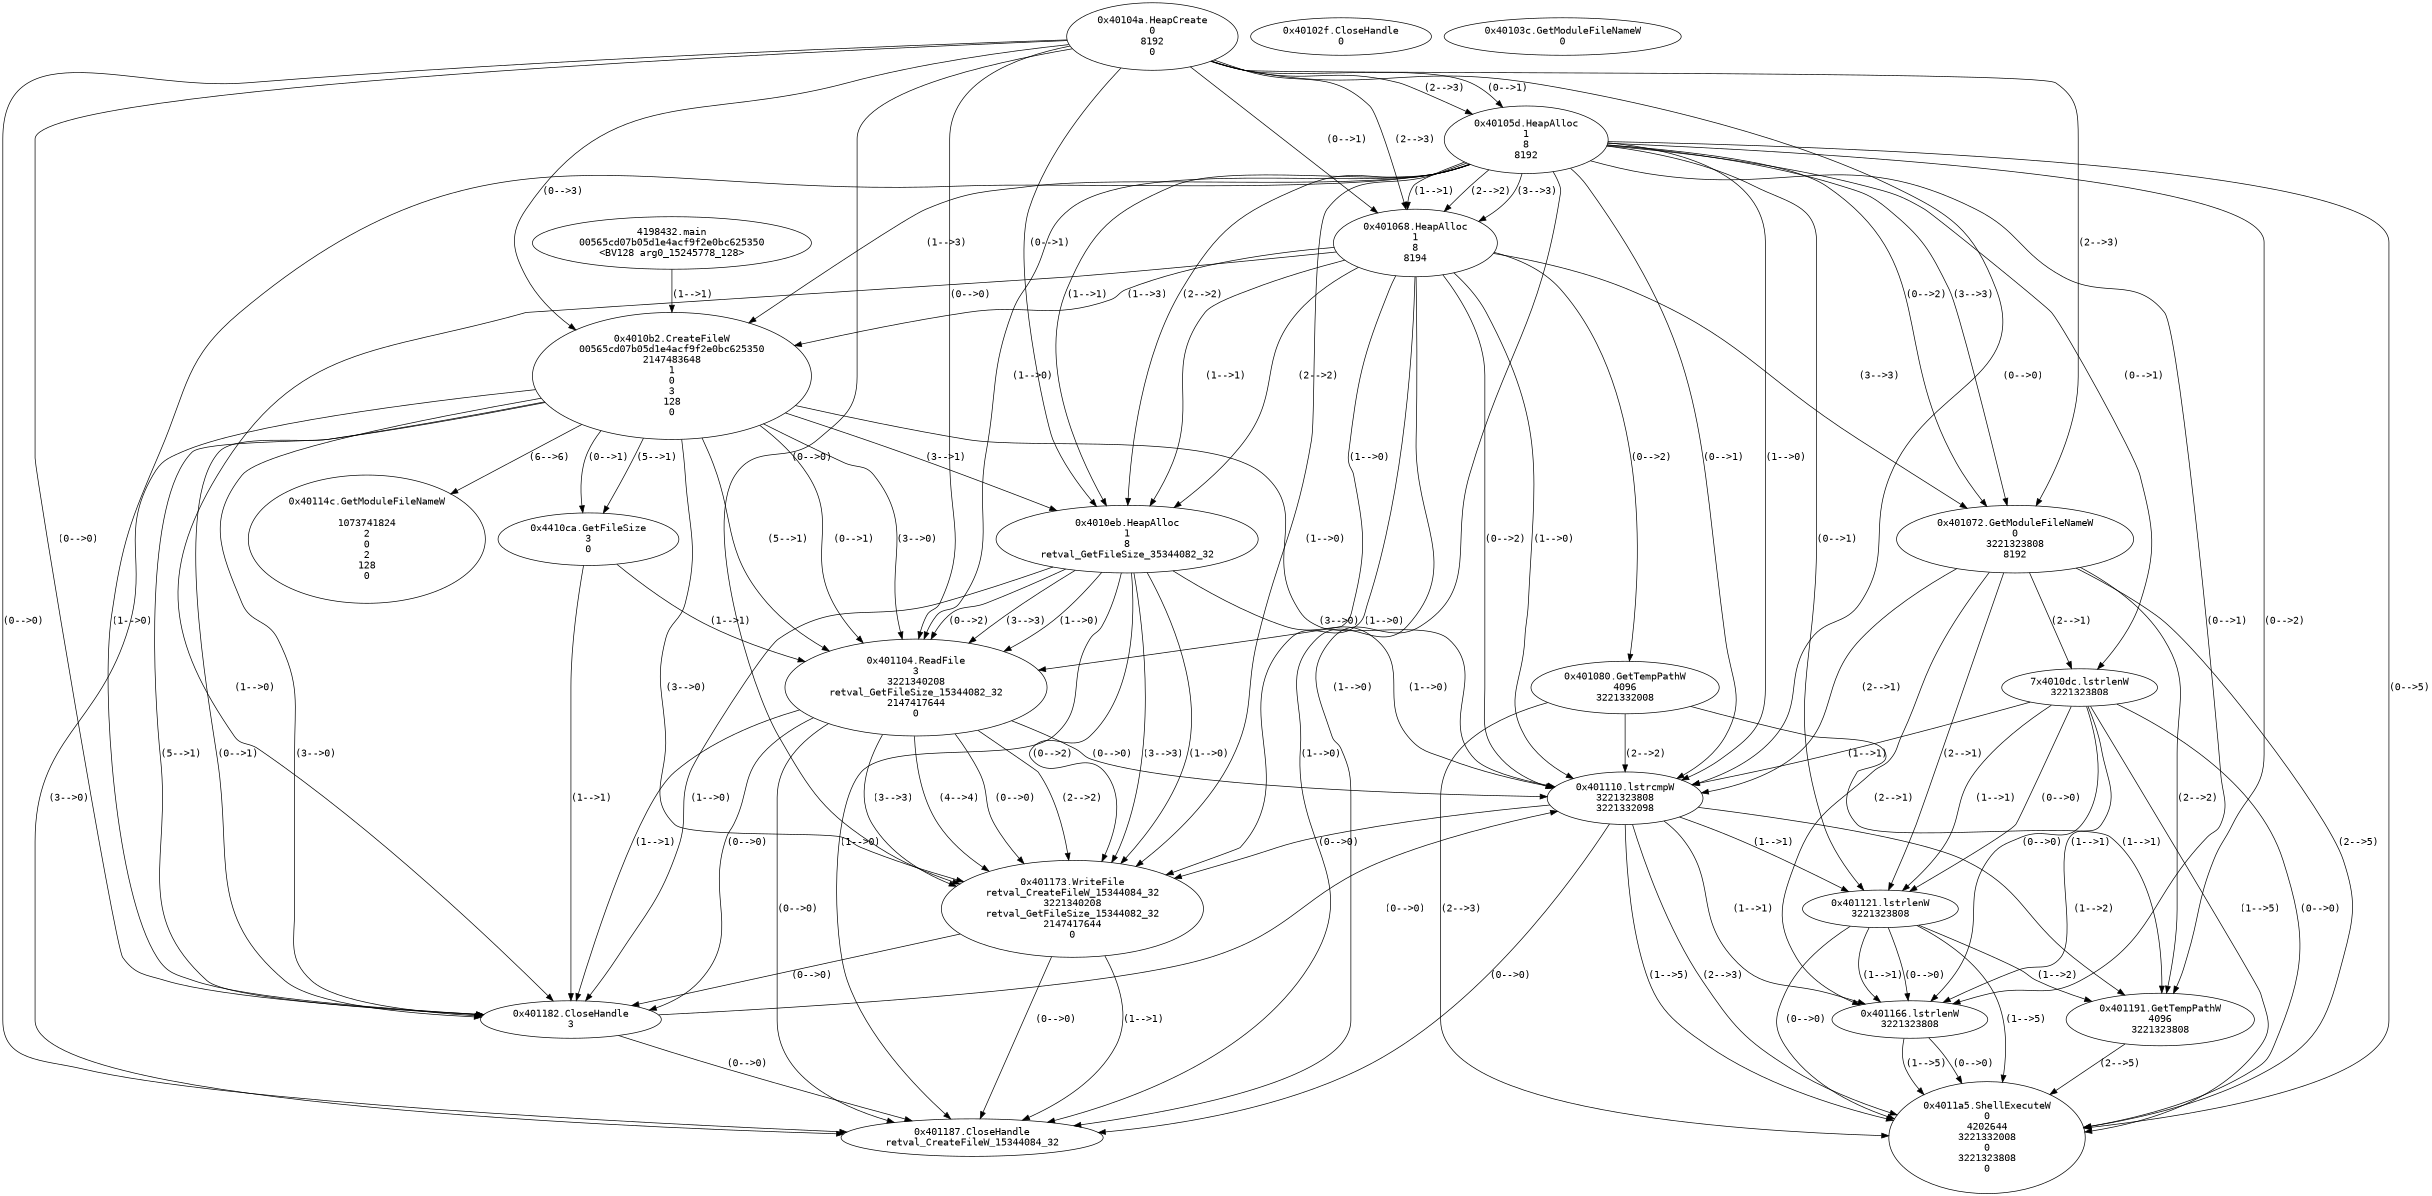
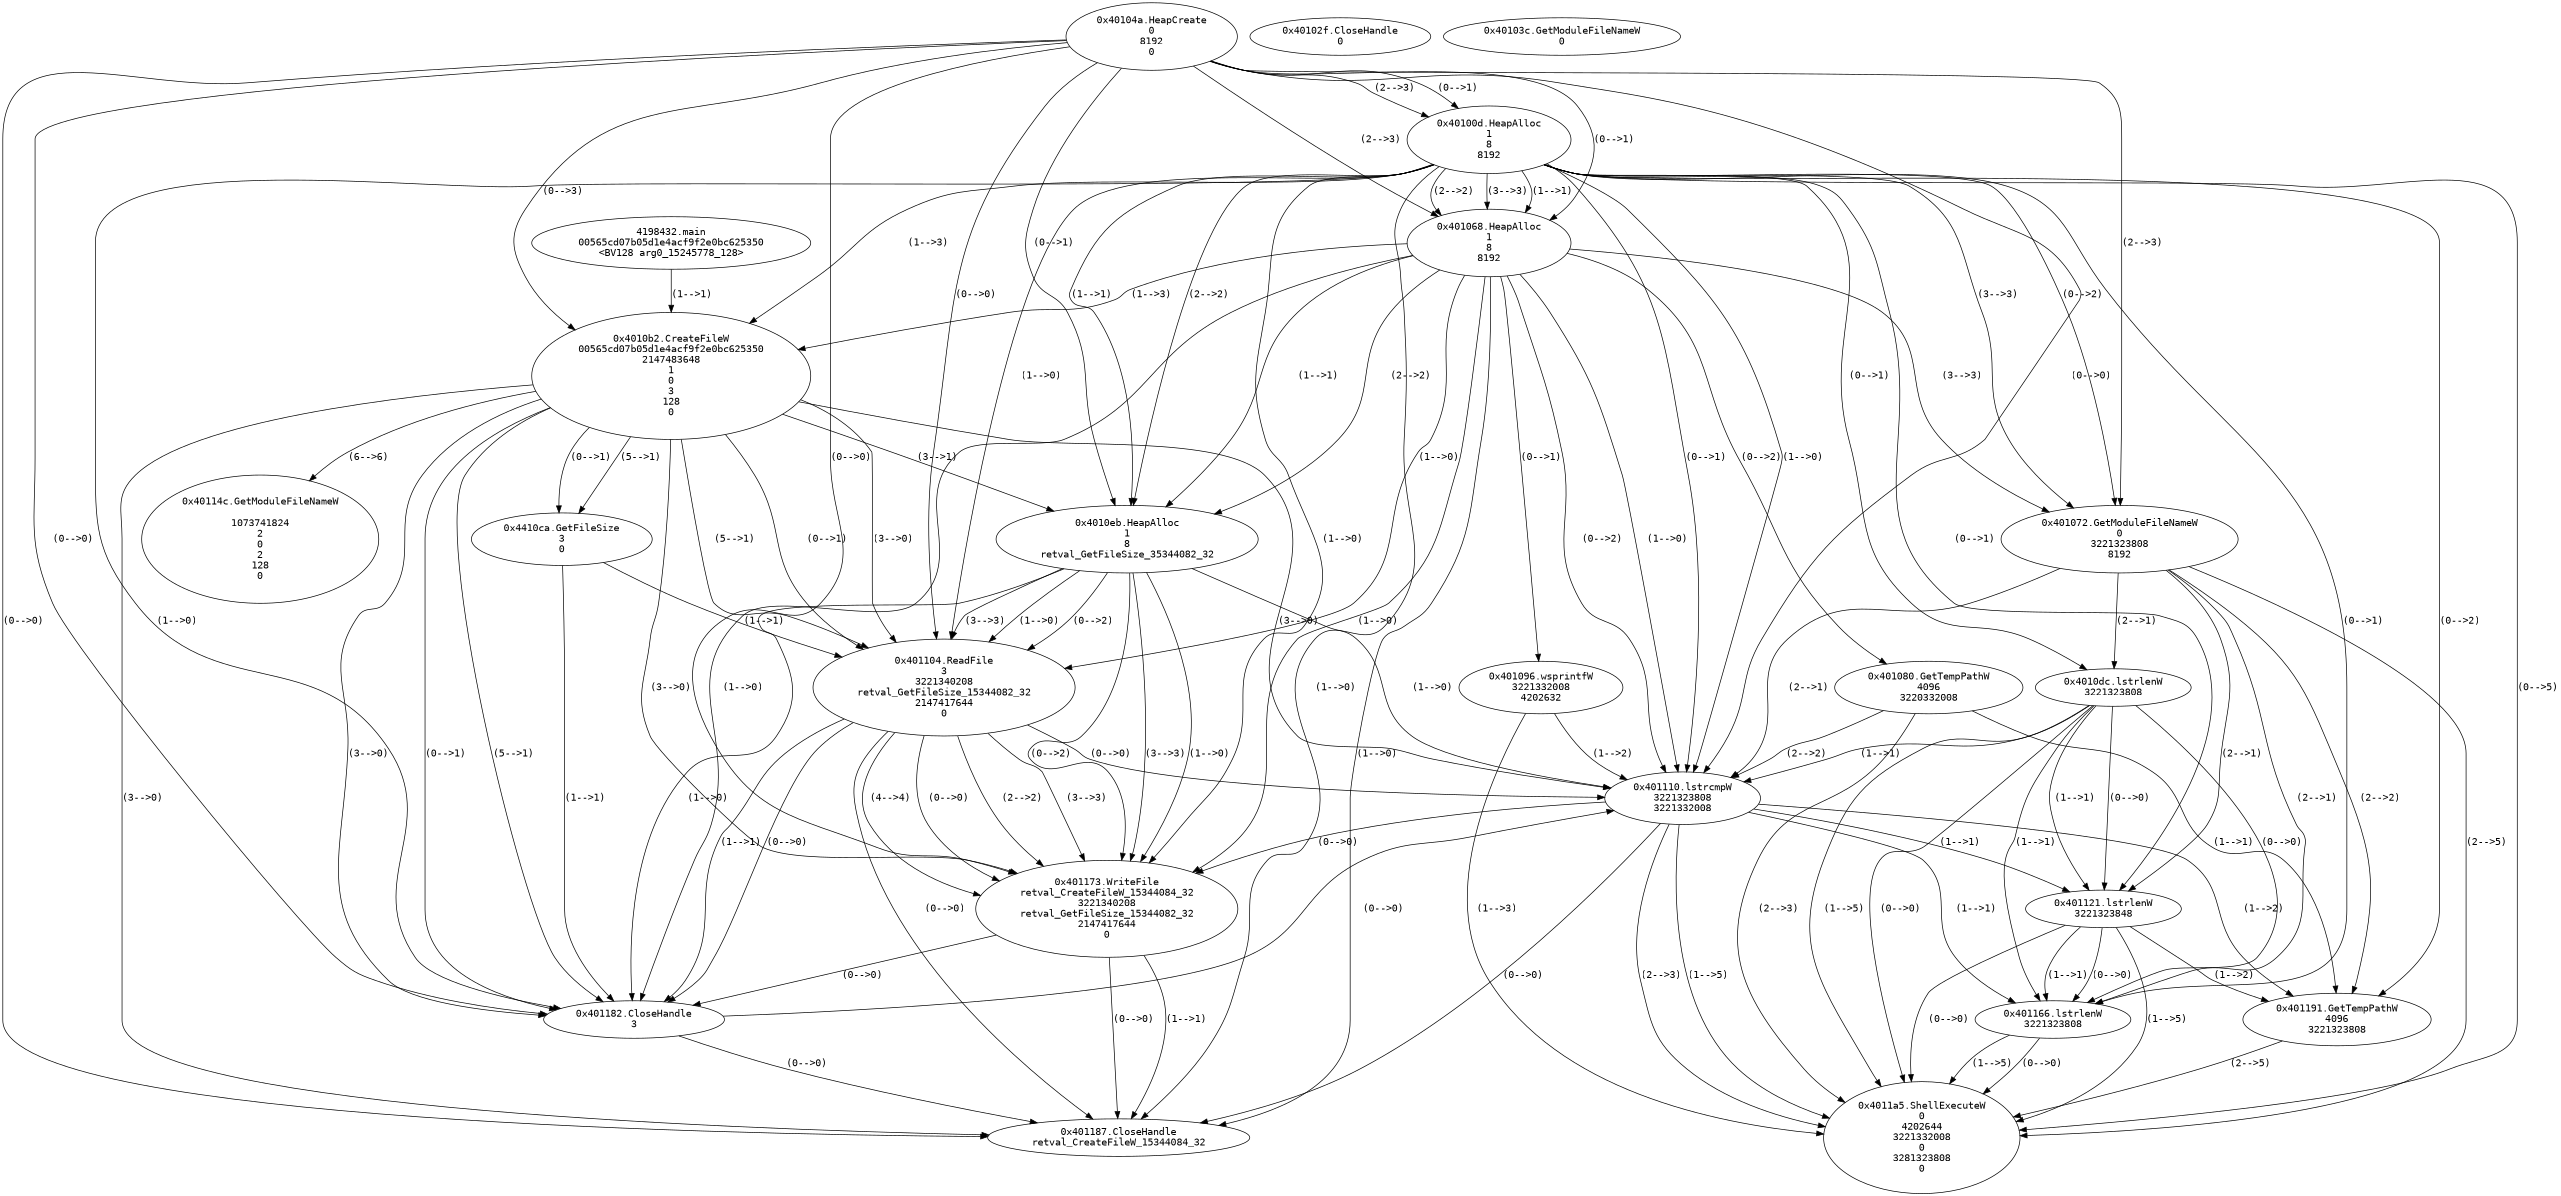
(1526, 140) -> (1489, 140)
(1415, 243) -> (1489, 243)
none -> (1541, 688)
(1625, 688) -> (1929, 688)
(2080, 688) -> (2113, 688)
(861, 773) -> none
(1625, 798) -> (1683, 798)
(1880, 909) -> (2103, 909)
(1987, 1138) -> (1922, 1138)
